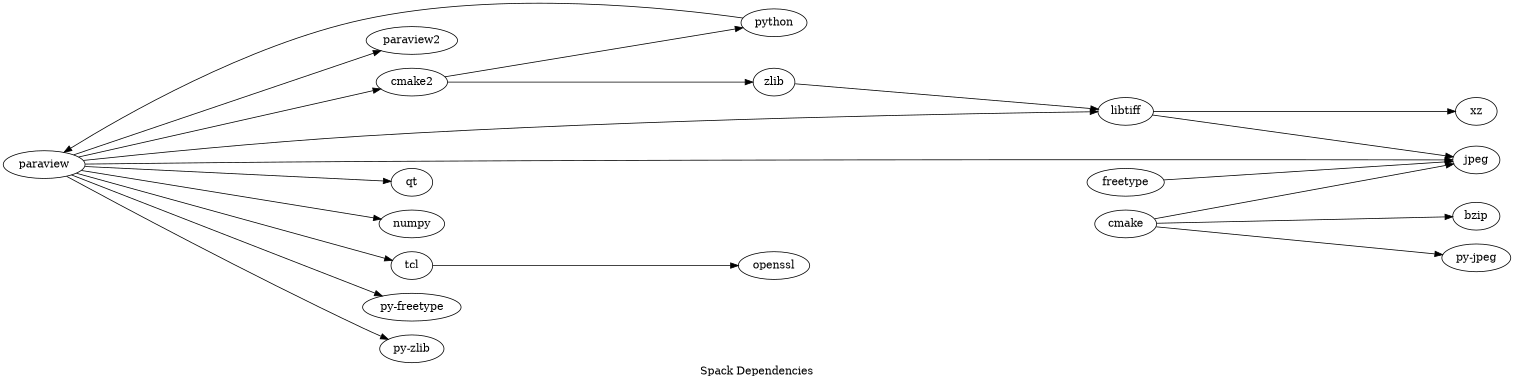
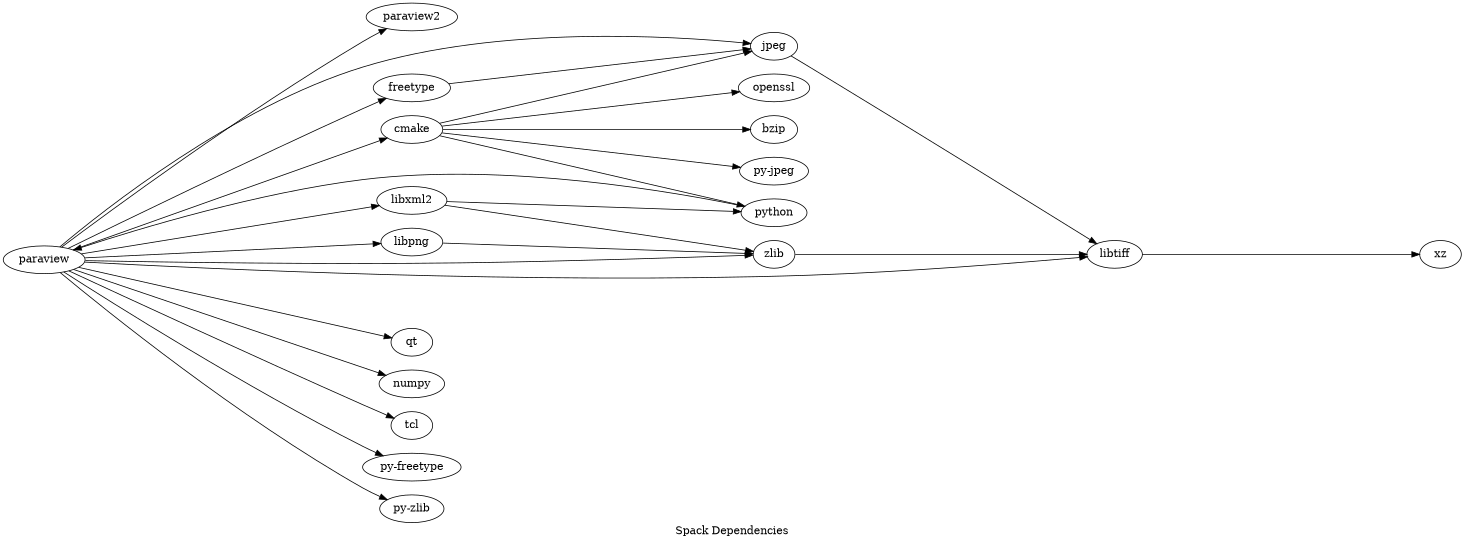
(412, 82) -> (412, 200)
(1299, 135) -> (941, 147)
none -> (589, 170)
none -> (223, 174)
none -> (226, 195)
none -> (412, 242)
none -> (415, 263)
(582, 266) -> (587, 109)
